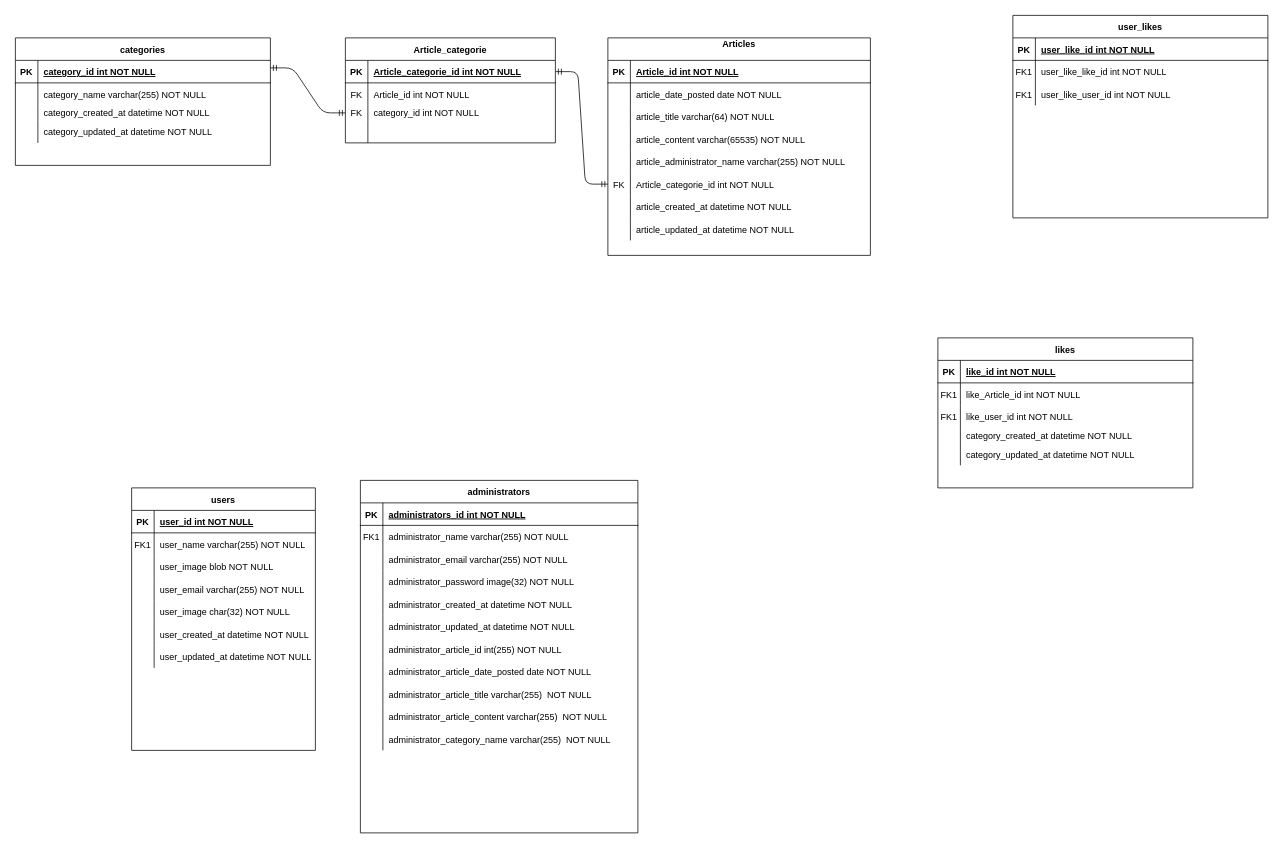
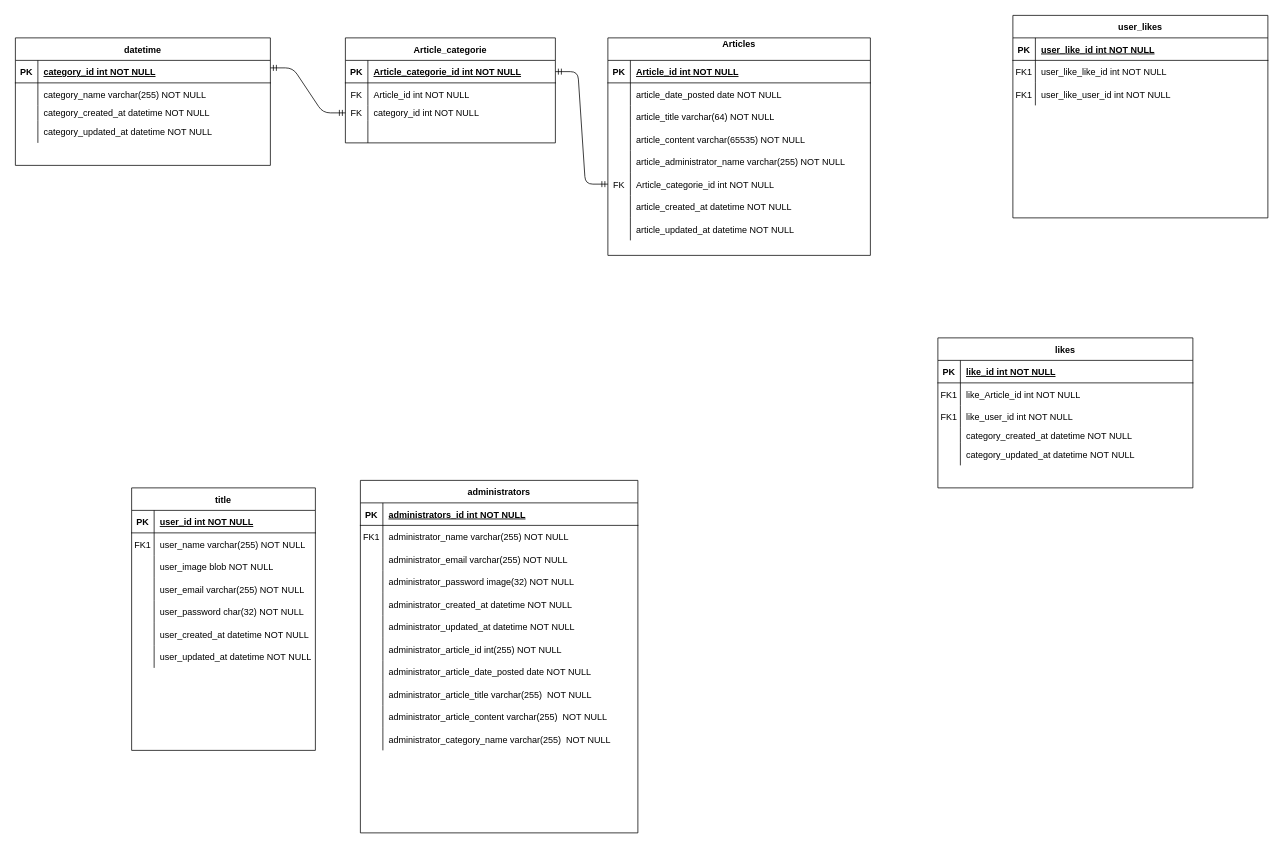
(143, 50) -> (143, 50)
(223, 500) -> (223, 500)
(226, 612) -> (234, 612)
